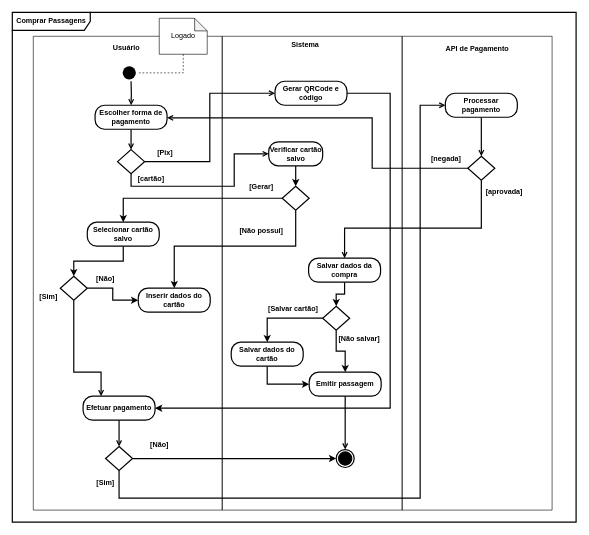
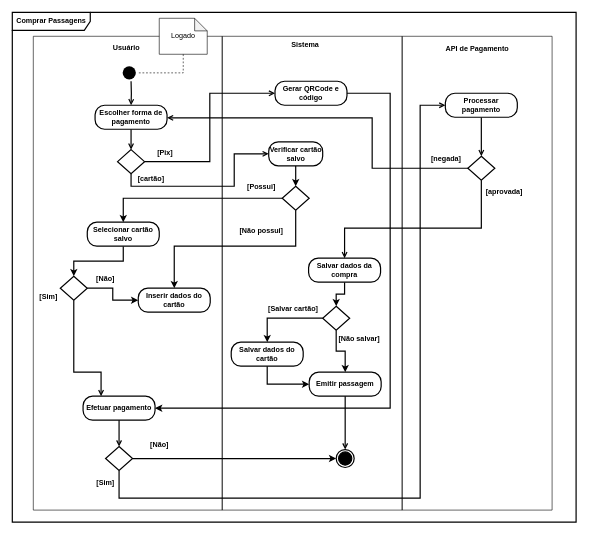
(262, 187) -> (262, 187)
